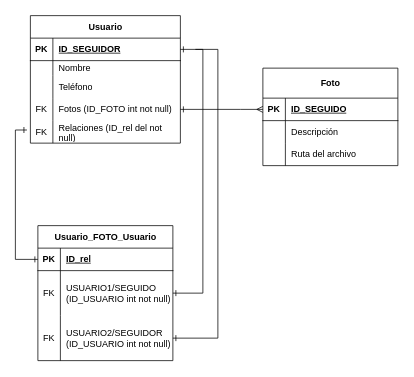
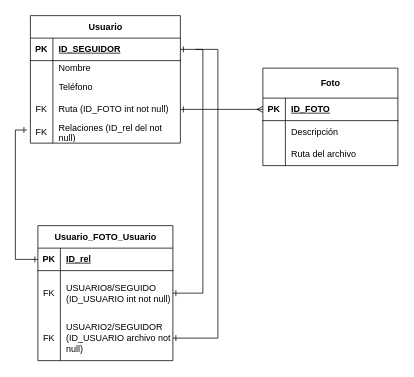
(120, 109) -> (119, 109)
(317, 109) -> (309, 109)
(120, 293) -> (120, 293)
(120, 338) -> (120, 338)
